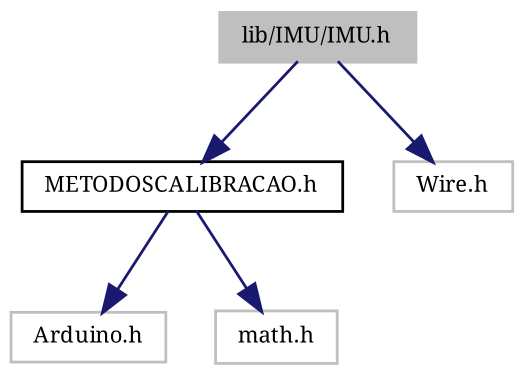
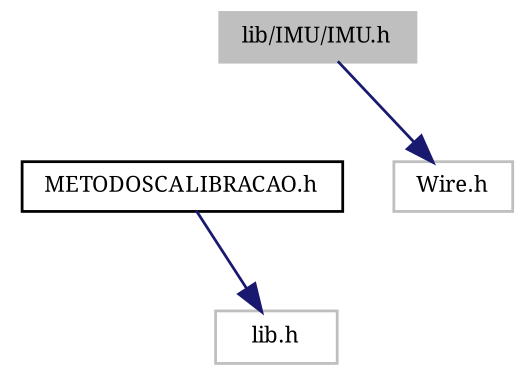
(260, 102) -> none
(88, 337) -> none
(276, 337) -> (276, 337)
